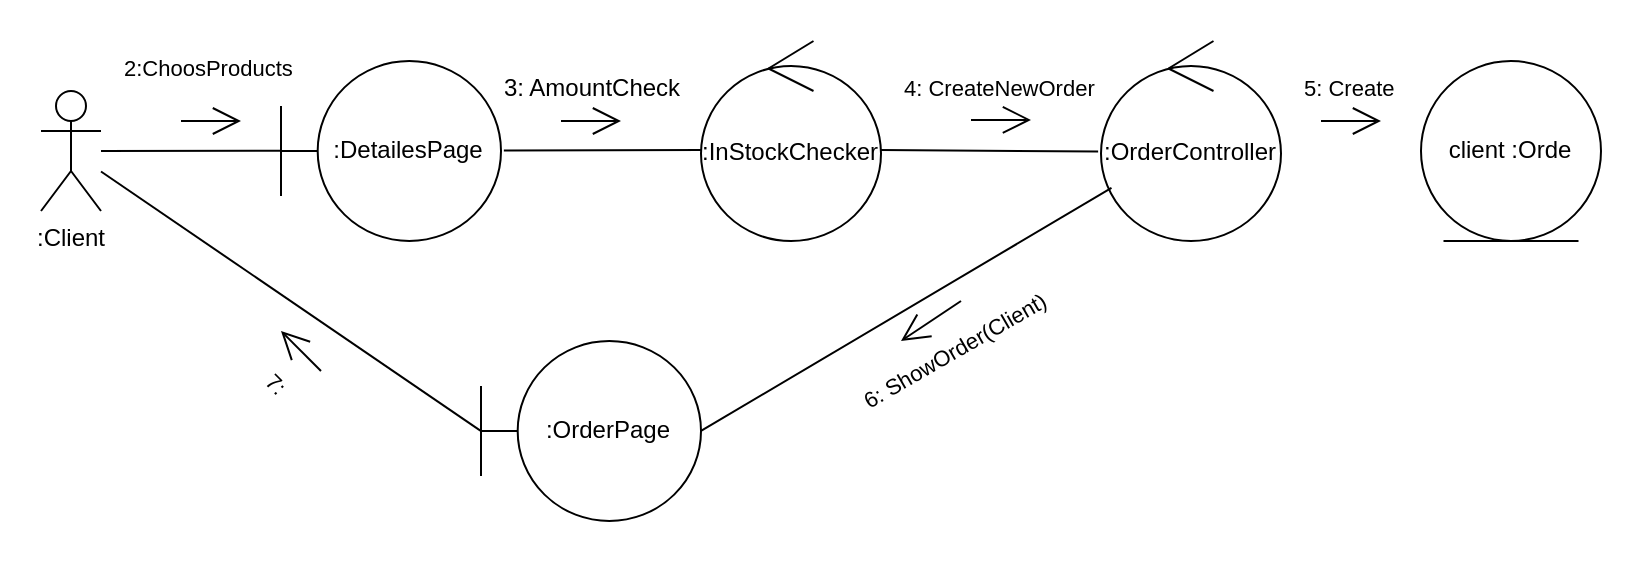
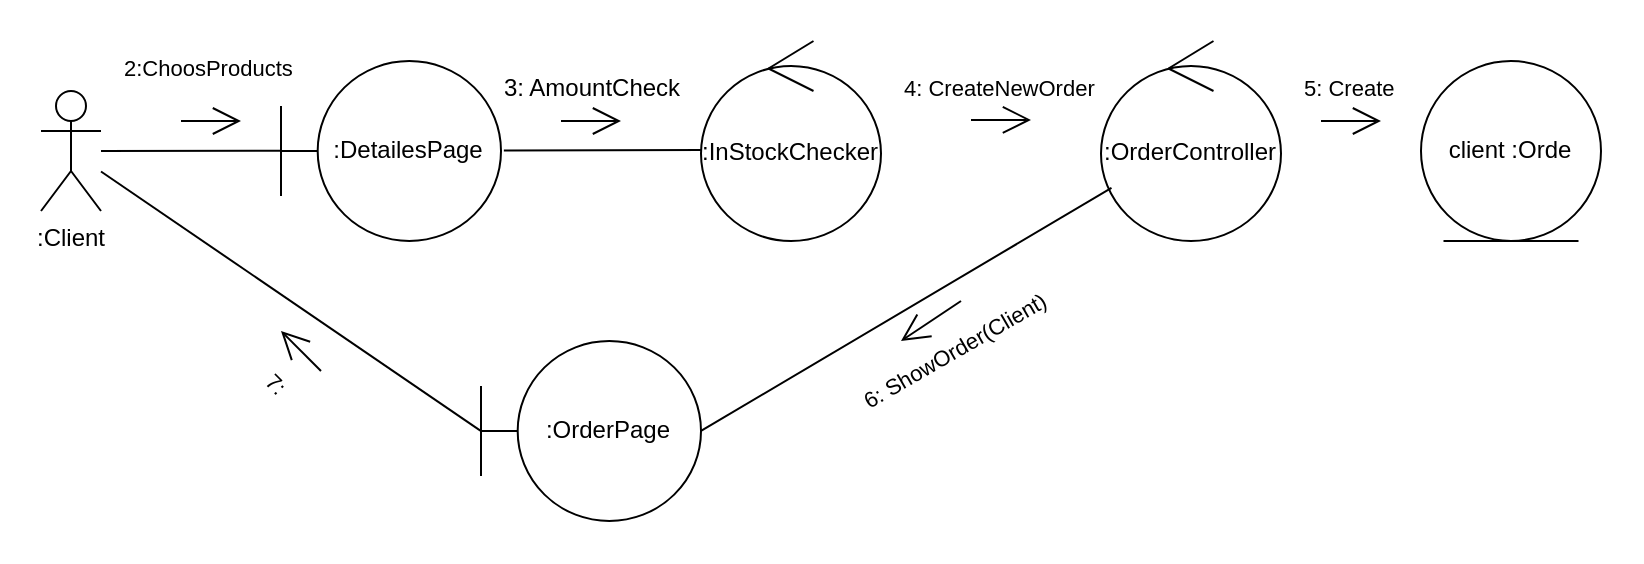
(989, 151) -> none
